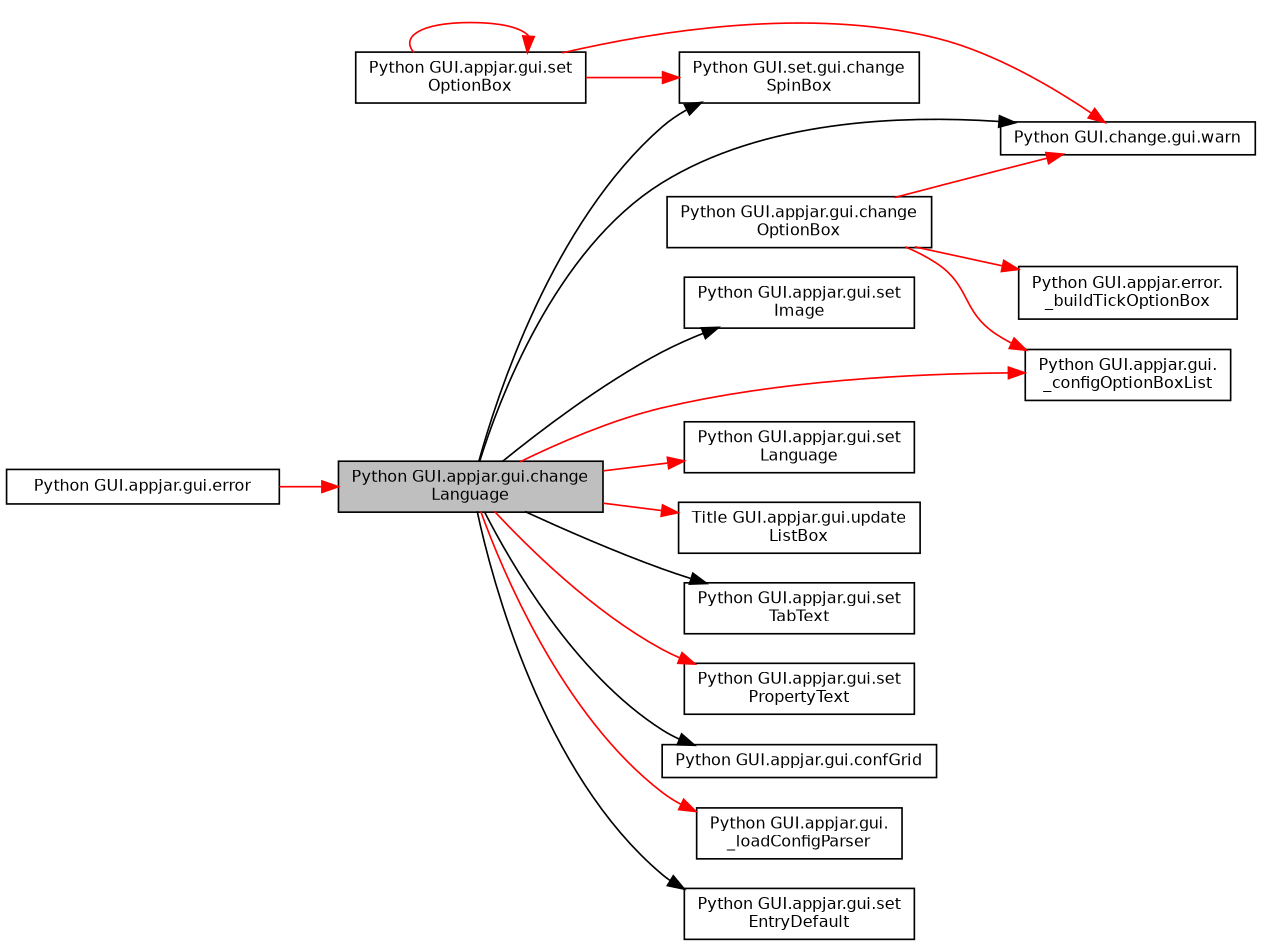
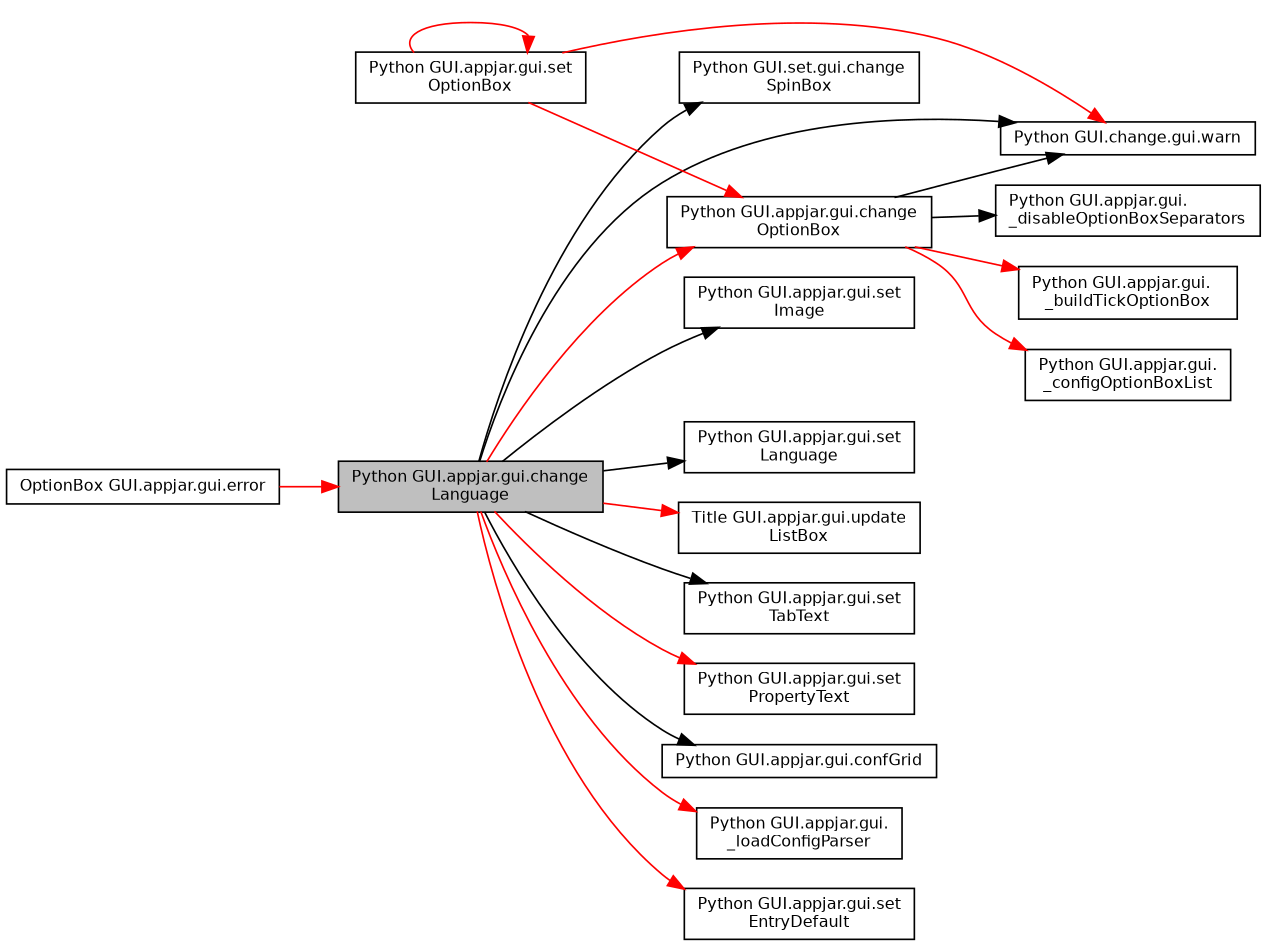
(624, 78) -> (627, 146)
(971, 178) -> (971, 178)
none -> (1128, 211)
(1128, 293) -> (1128, 293)
(759, 390) -> (570, 346)
(635, 467) -> (635, 467)
(143, 487) -> (143, 487)
(545, 712) -> (545, 712)
